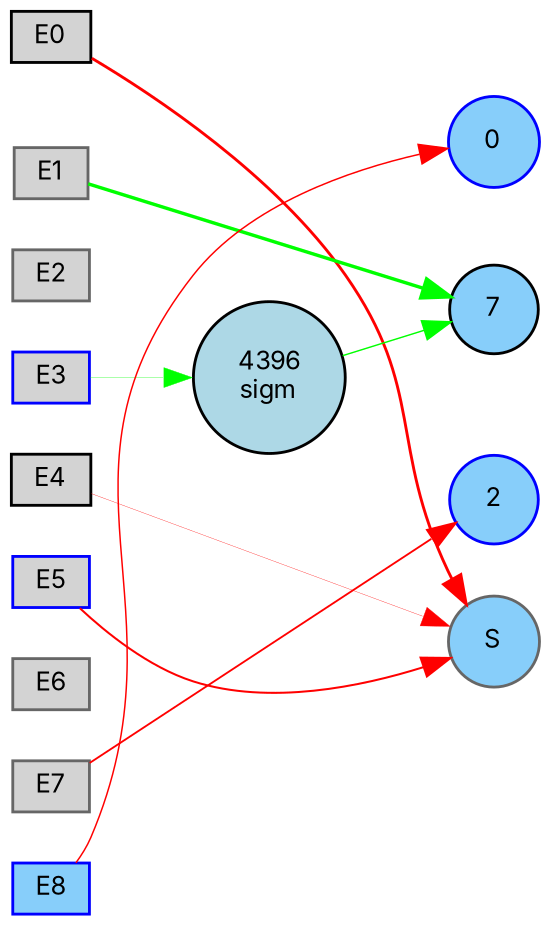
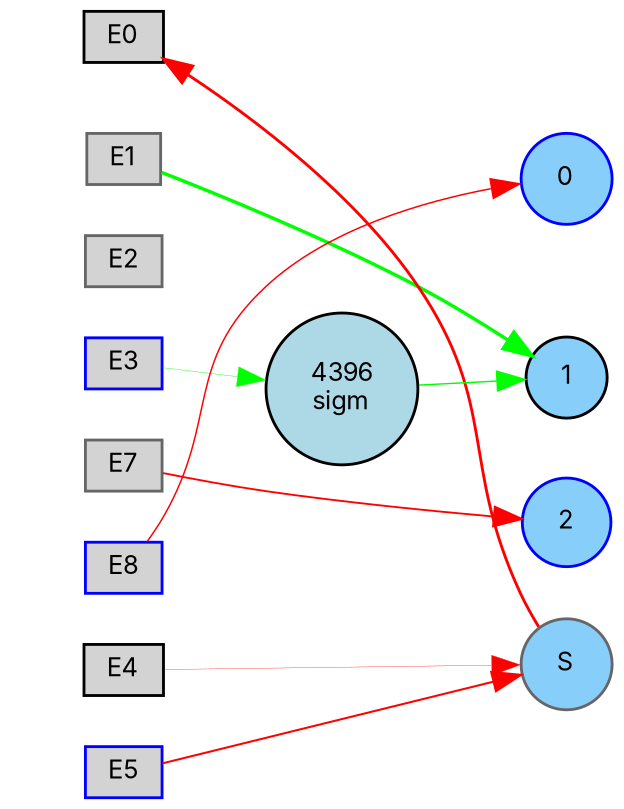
(351, 284) -> (439, 322)
(494, 309) -> (567, 378)
(51, 684) -> none
(51, 889) -> (124, 568)
